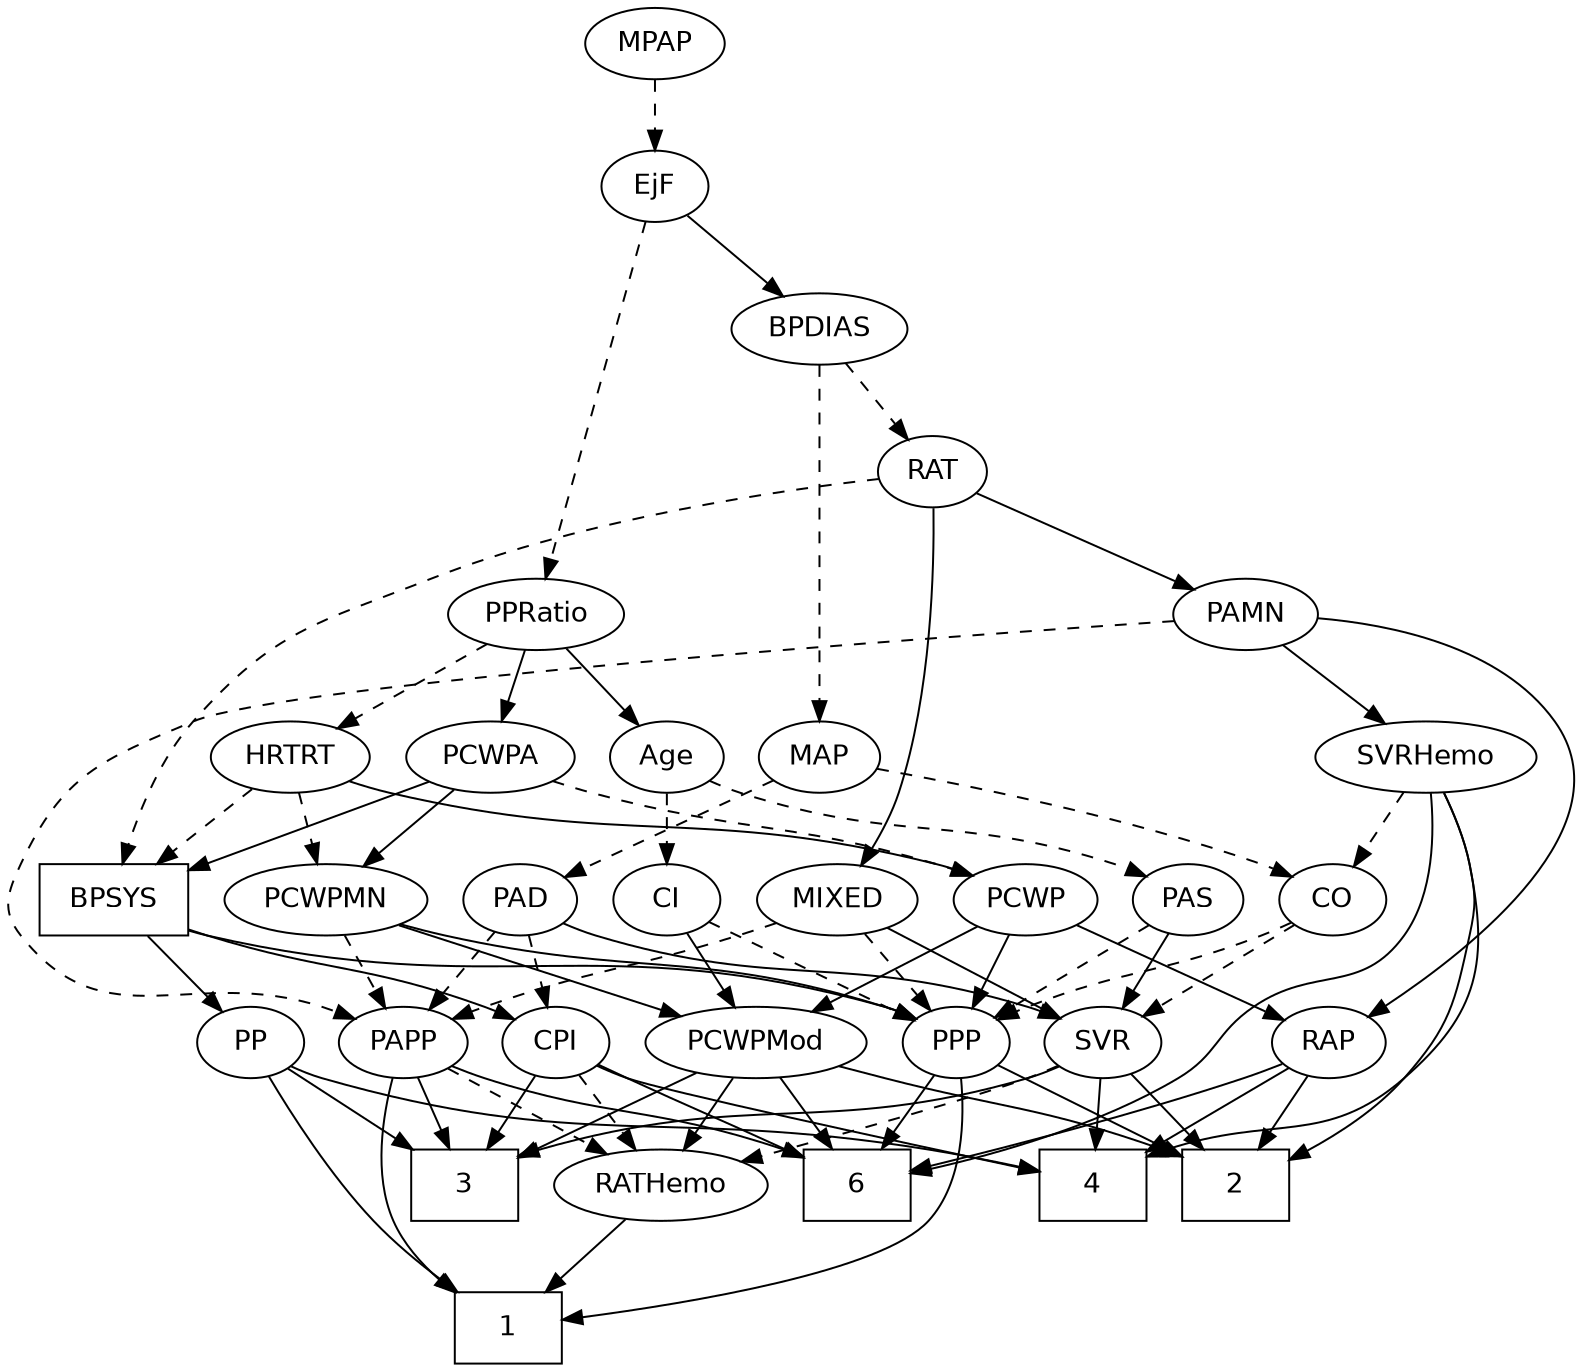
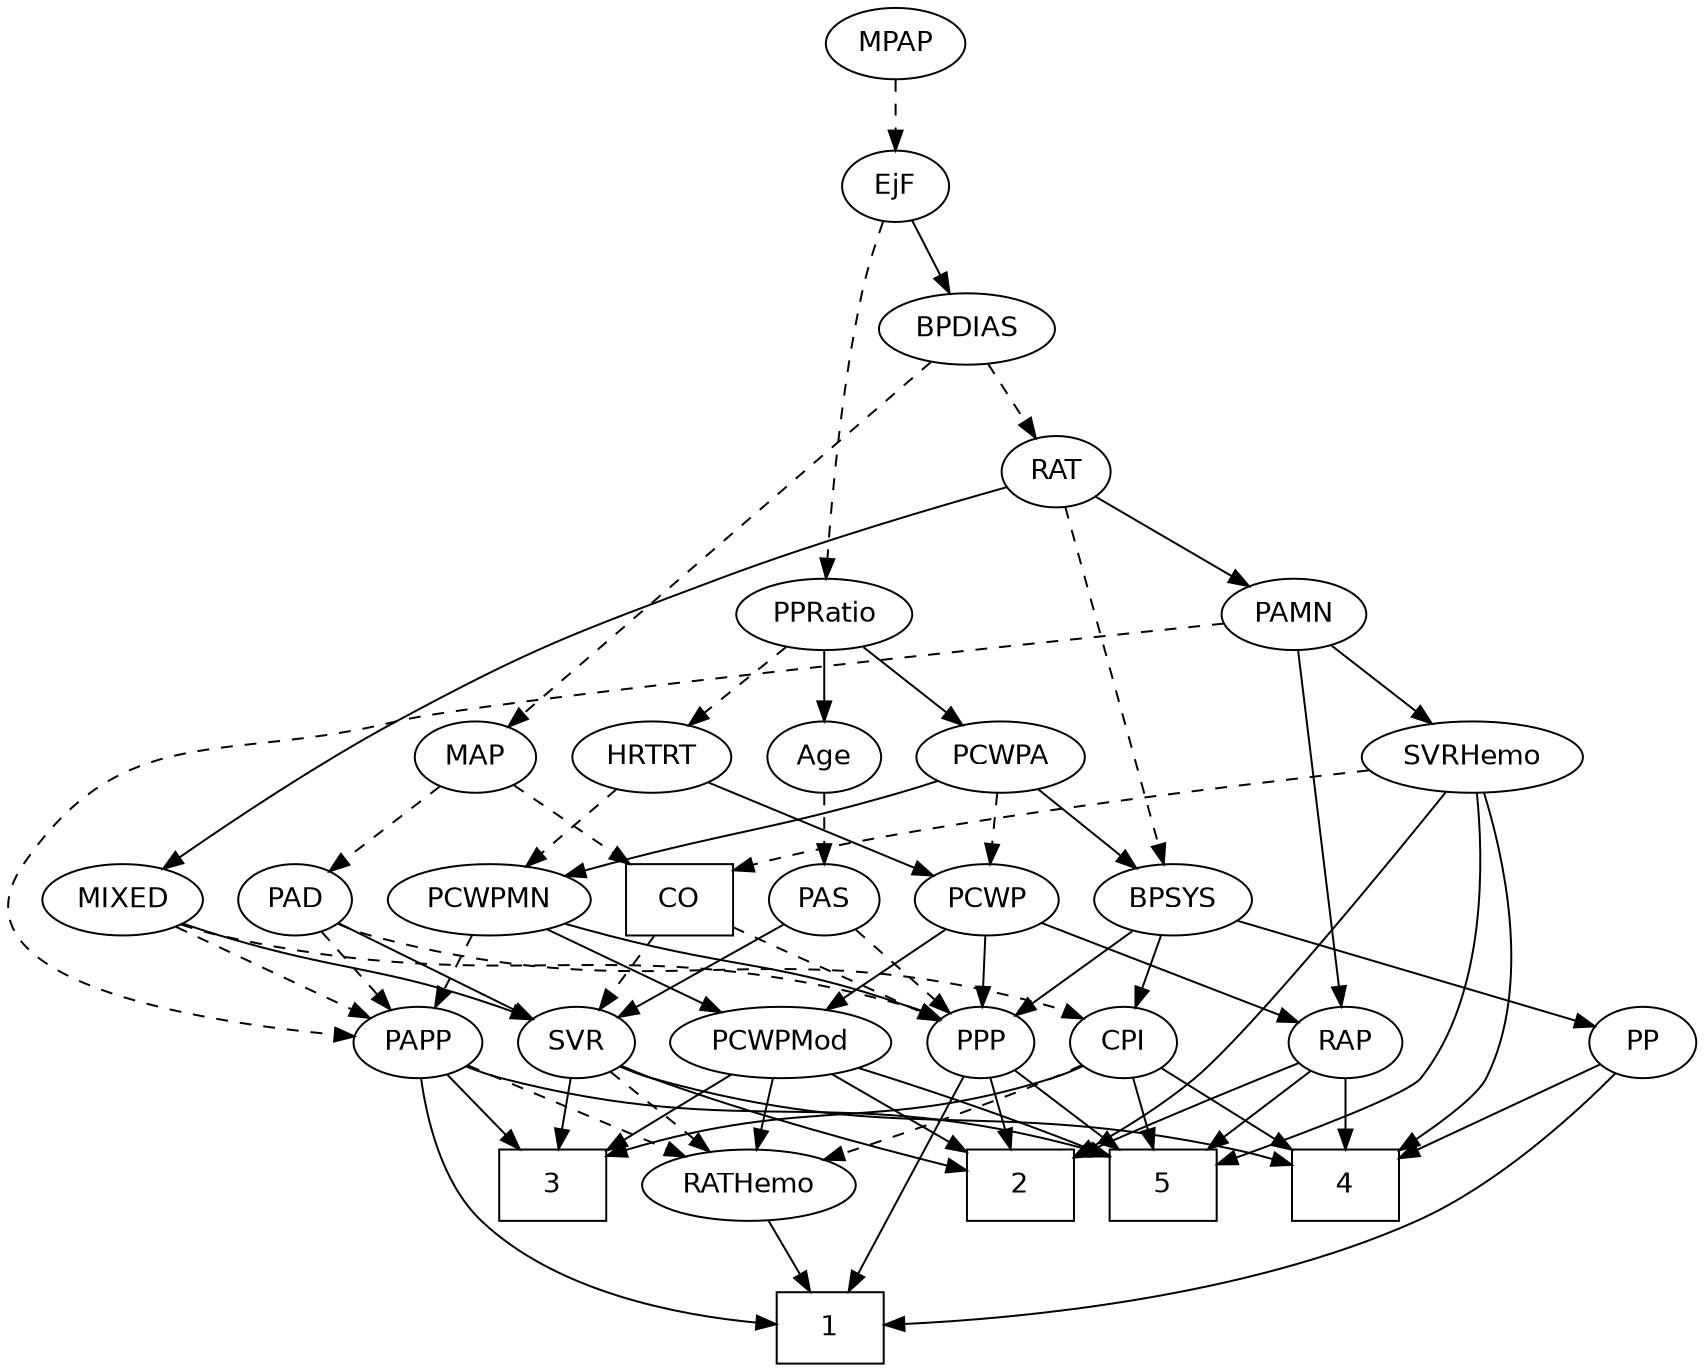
(212, 820) -> none
(114, 900) -> (1173, 900)
(667, 900) -> none
(1333, 900) -> (680, 900)
(342, 1104) -> none
(857, 1185) -> (1163, 1185)
